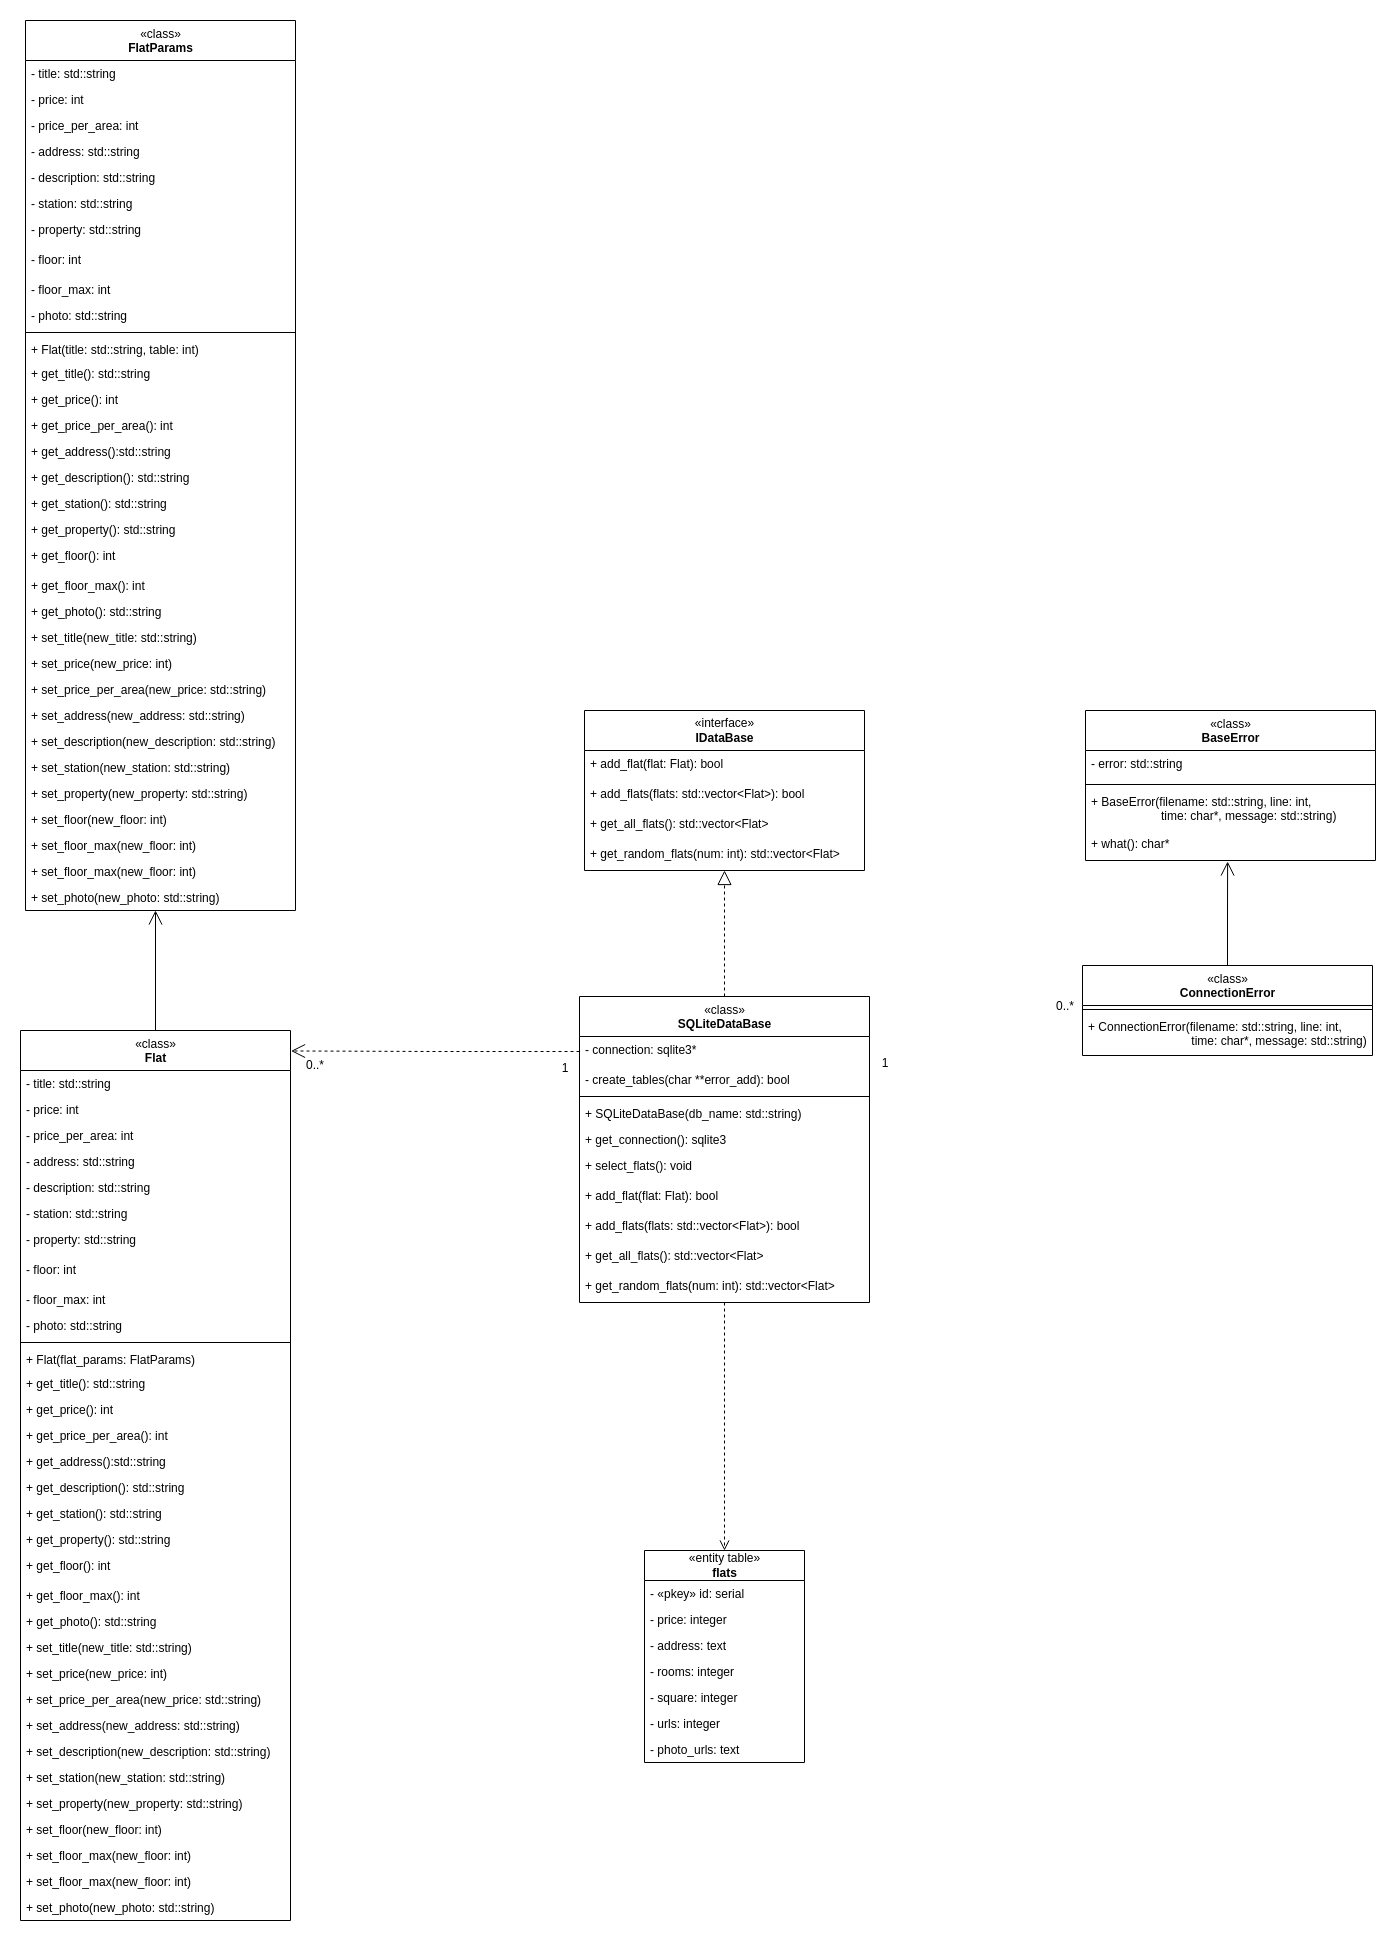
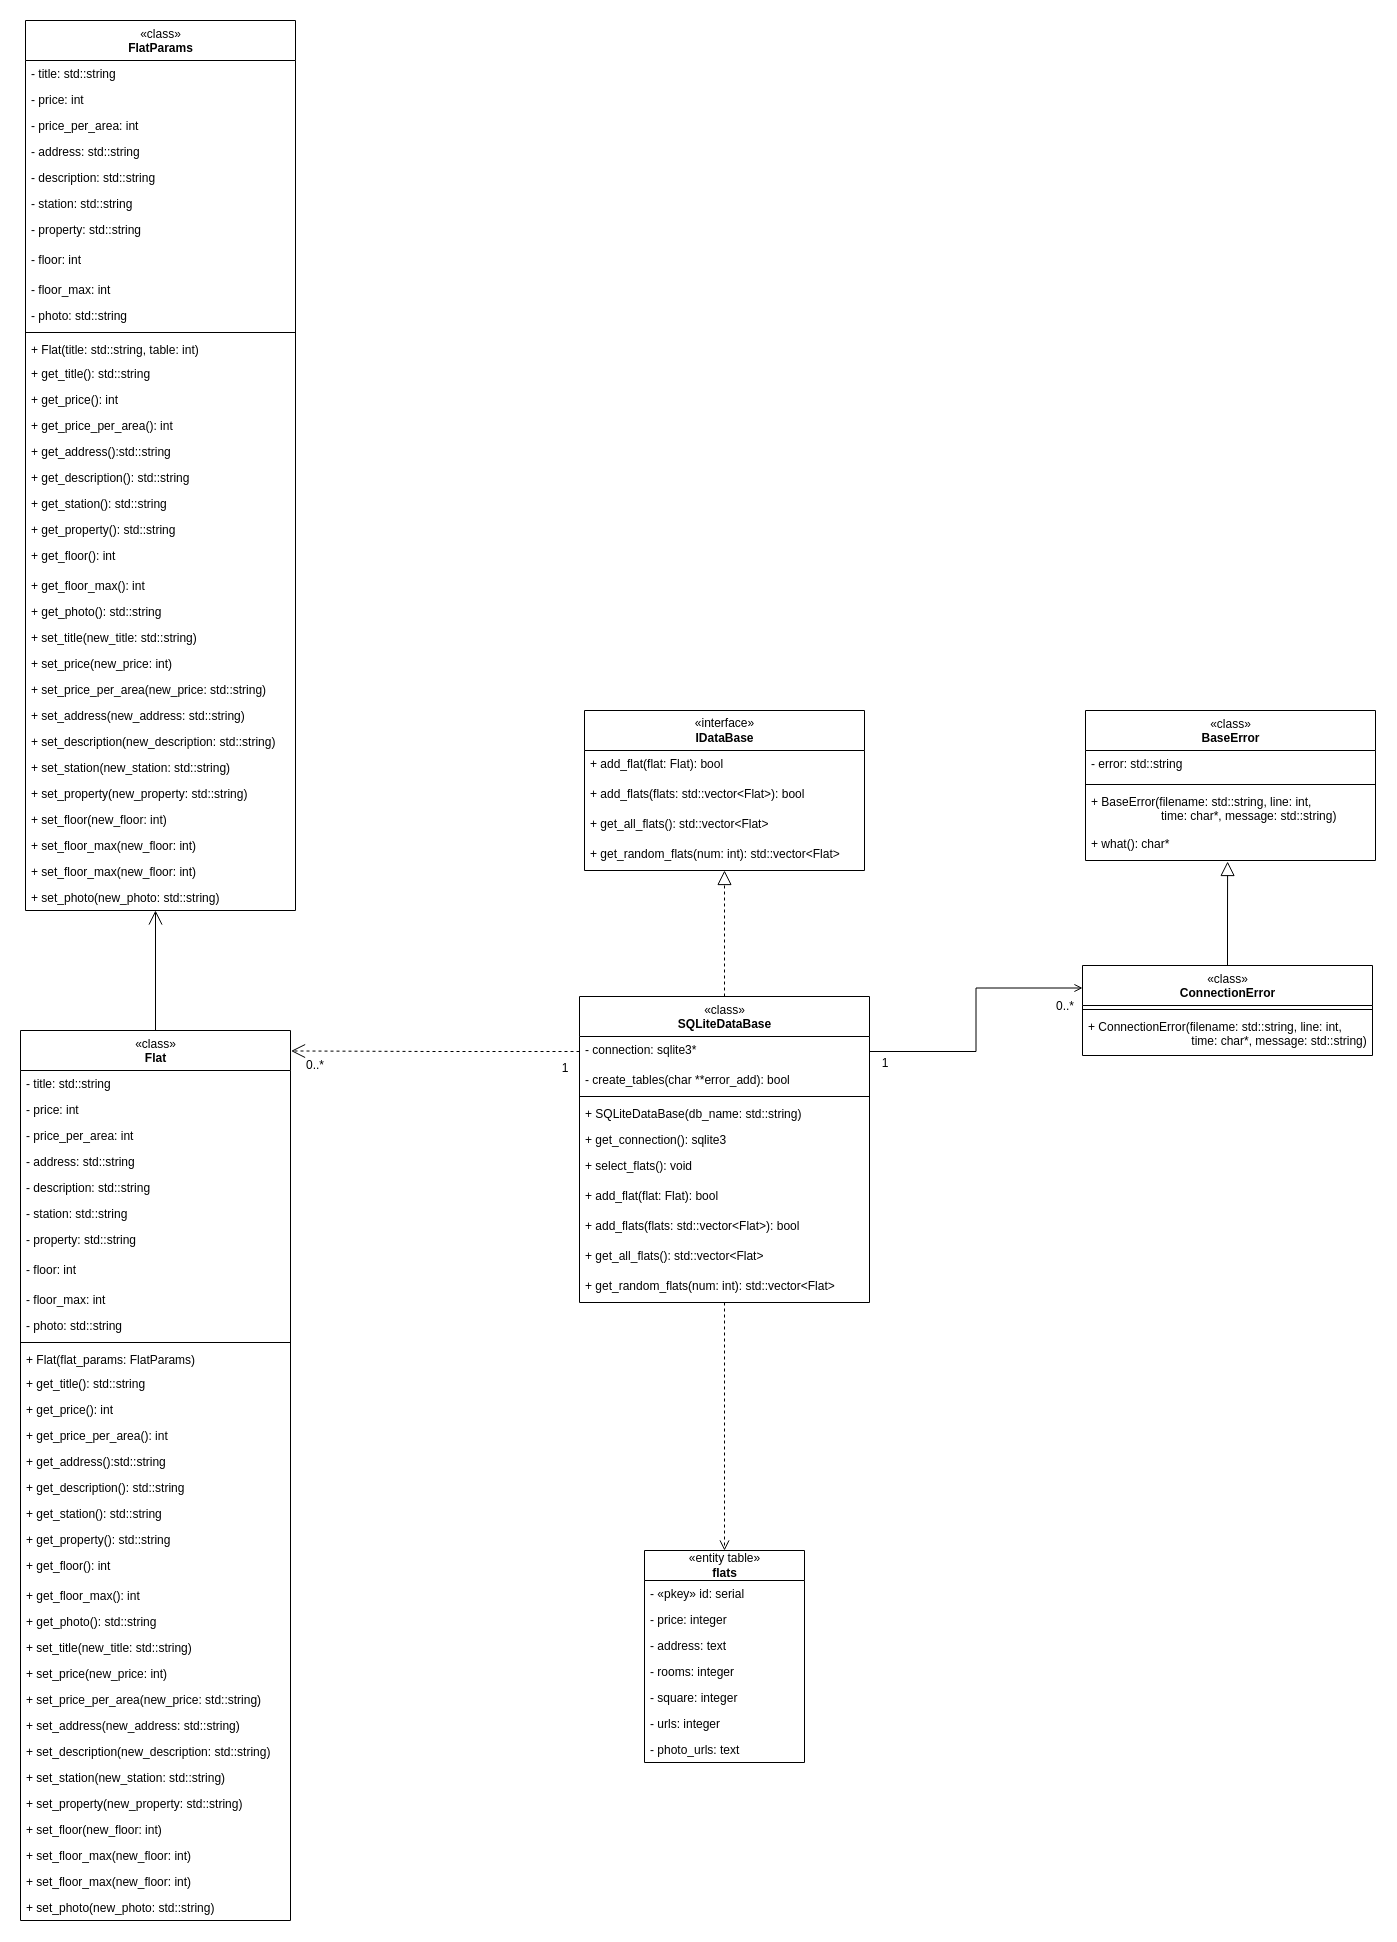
(1228, 871) -> (1228, 877)
none -> (976, 1020)
